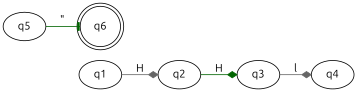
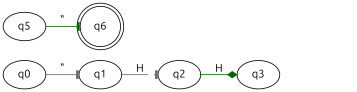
none -> (24, 75)
(135, 75) -> (135, 75)
(333, 75) -> none
